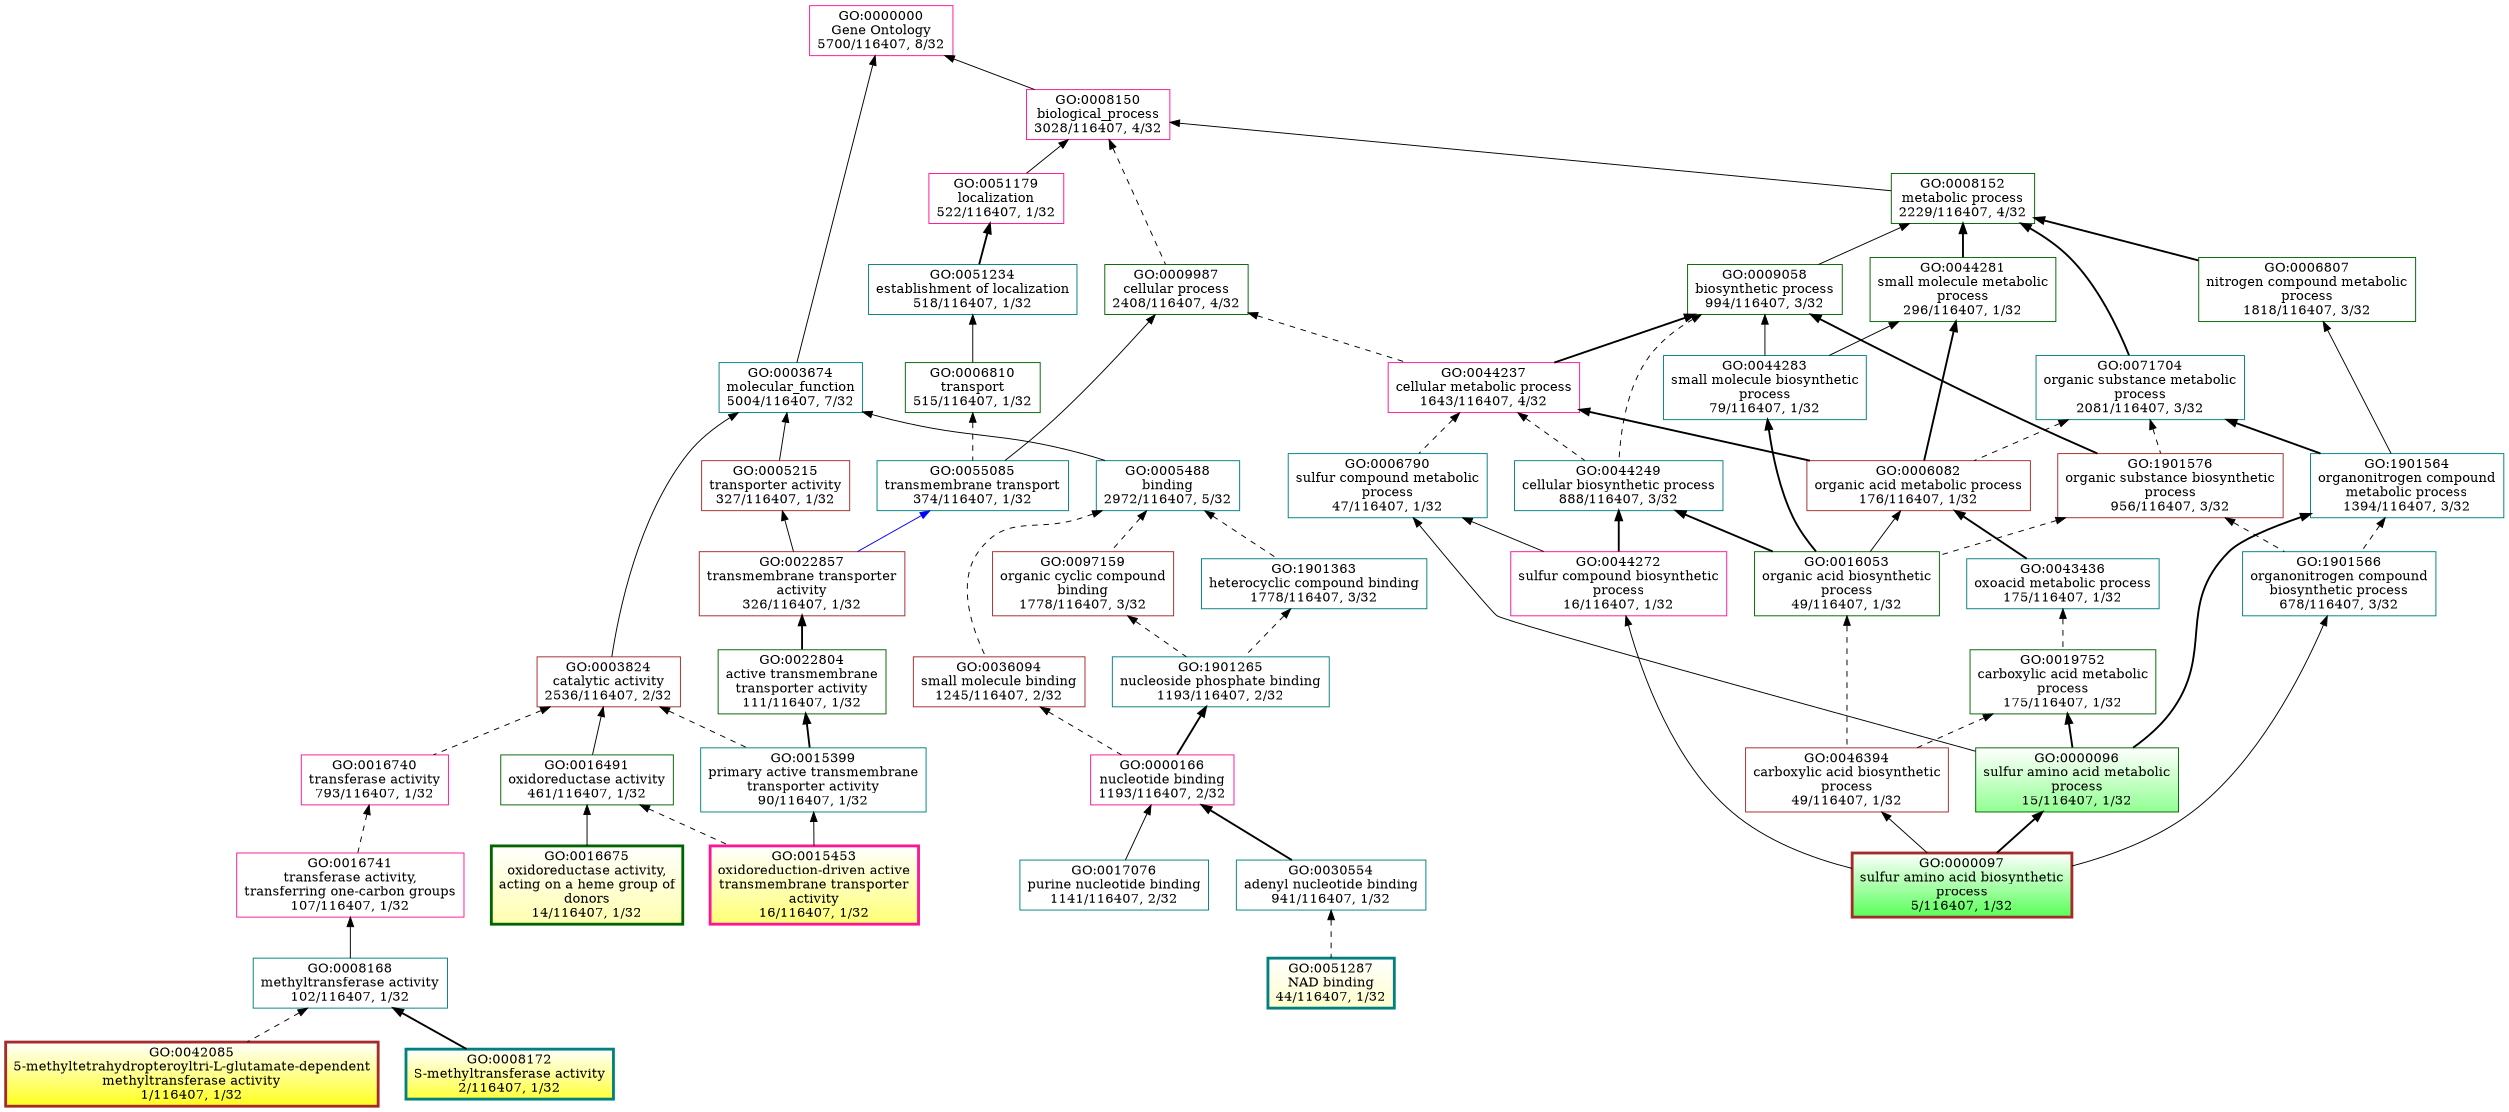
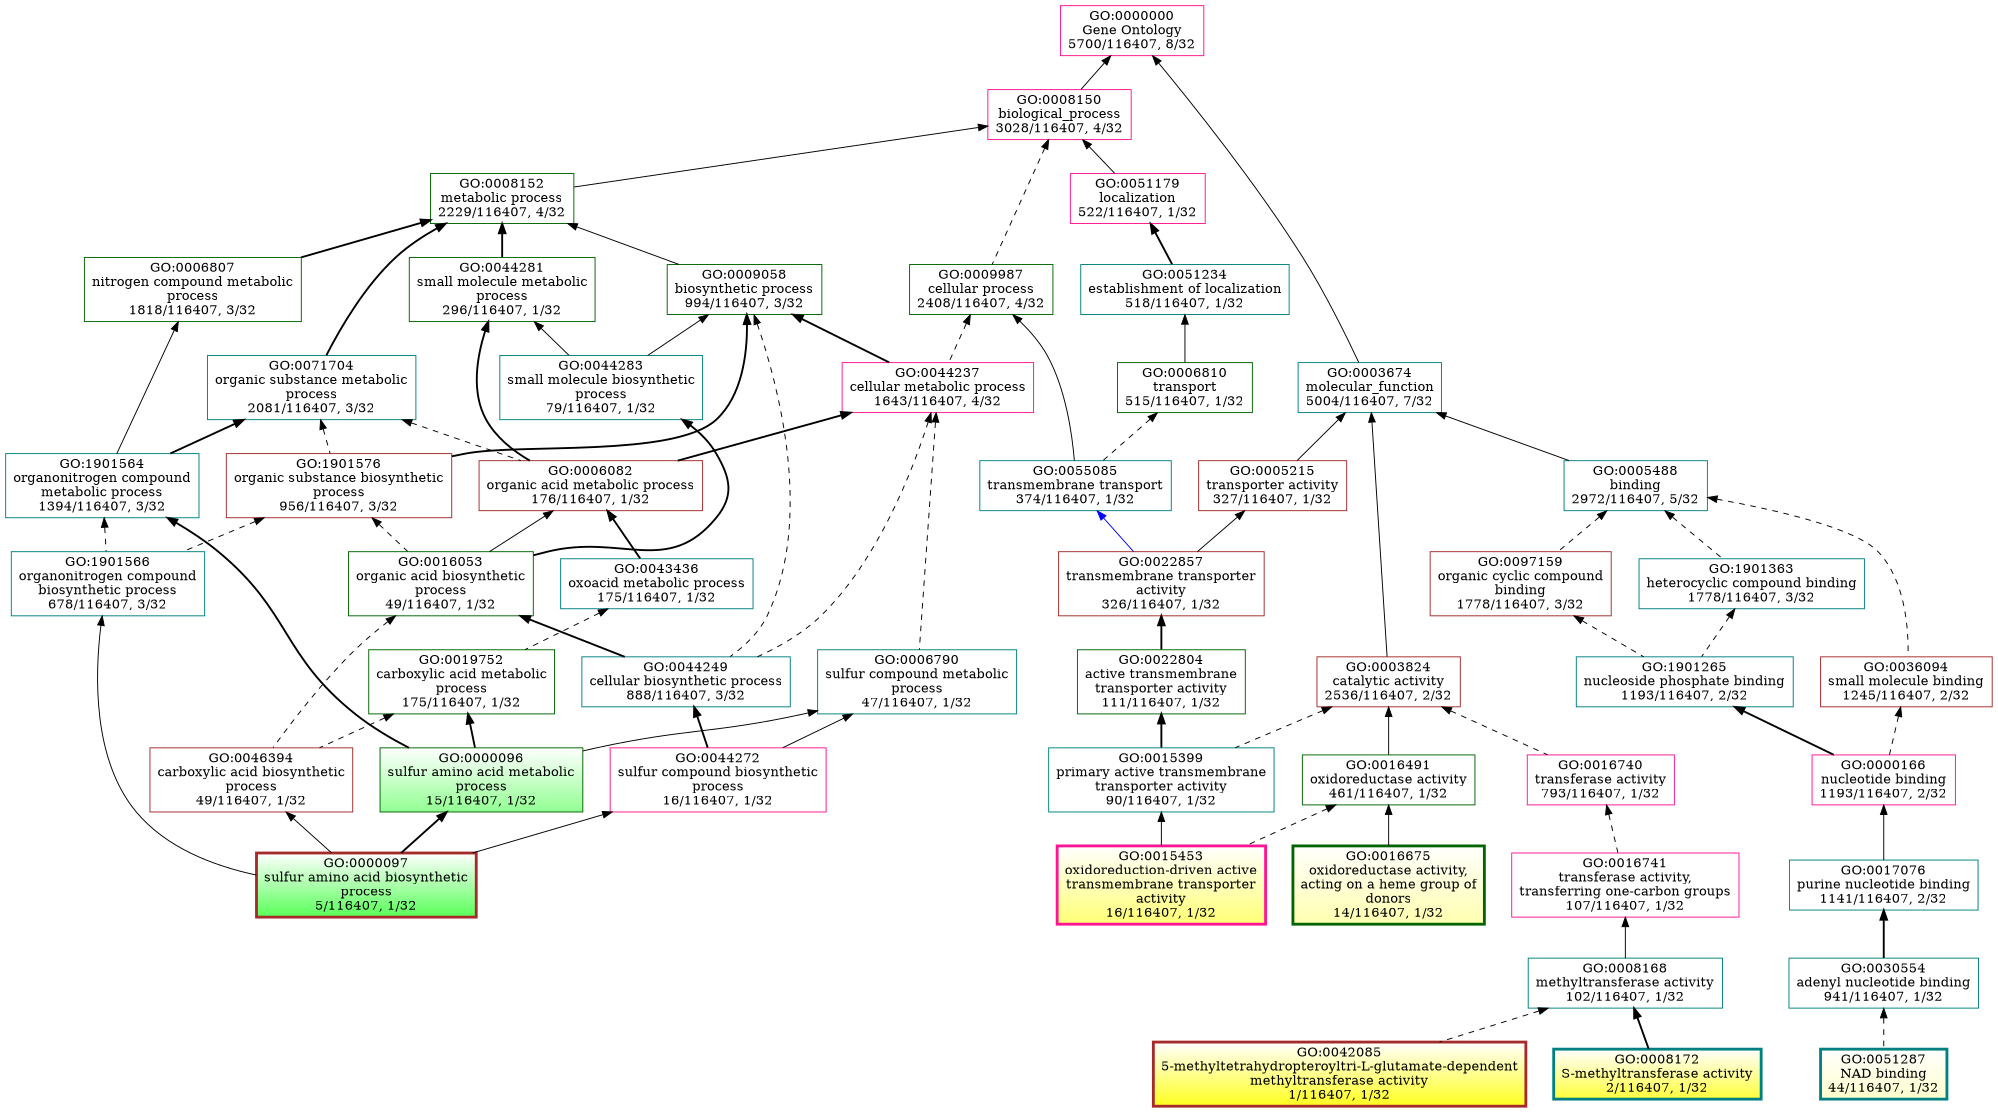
(1729, 533) -> (577, 638)
(1251, 835) -> (1884, 939)
